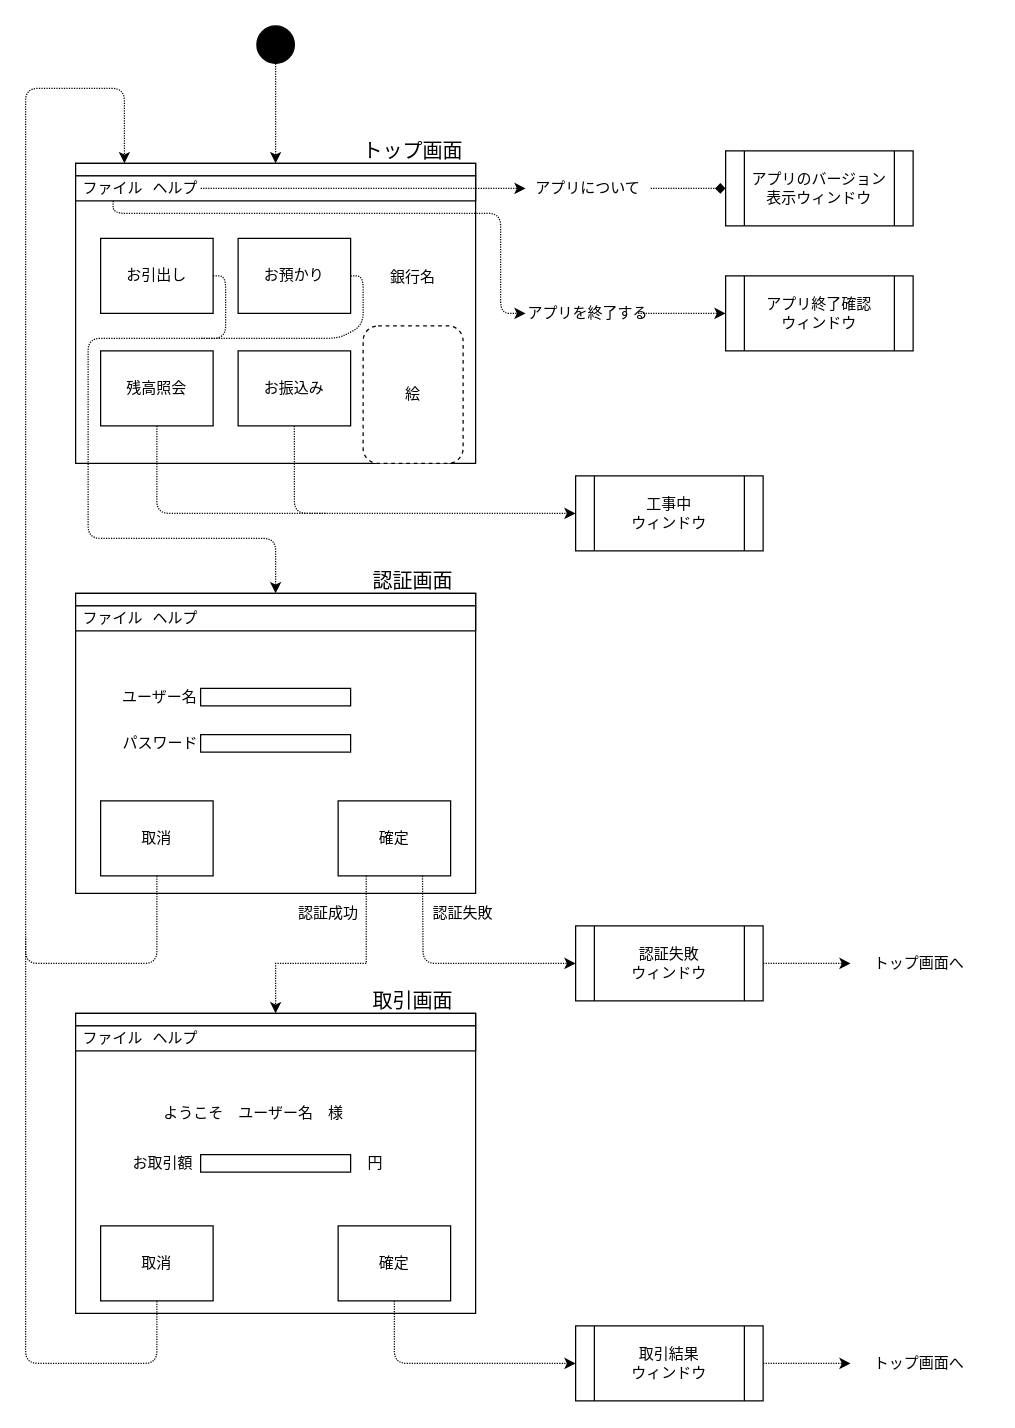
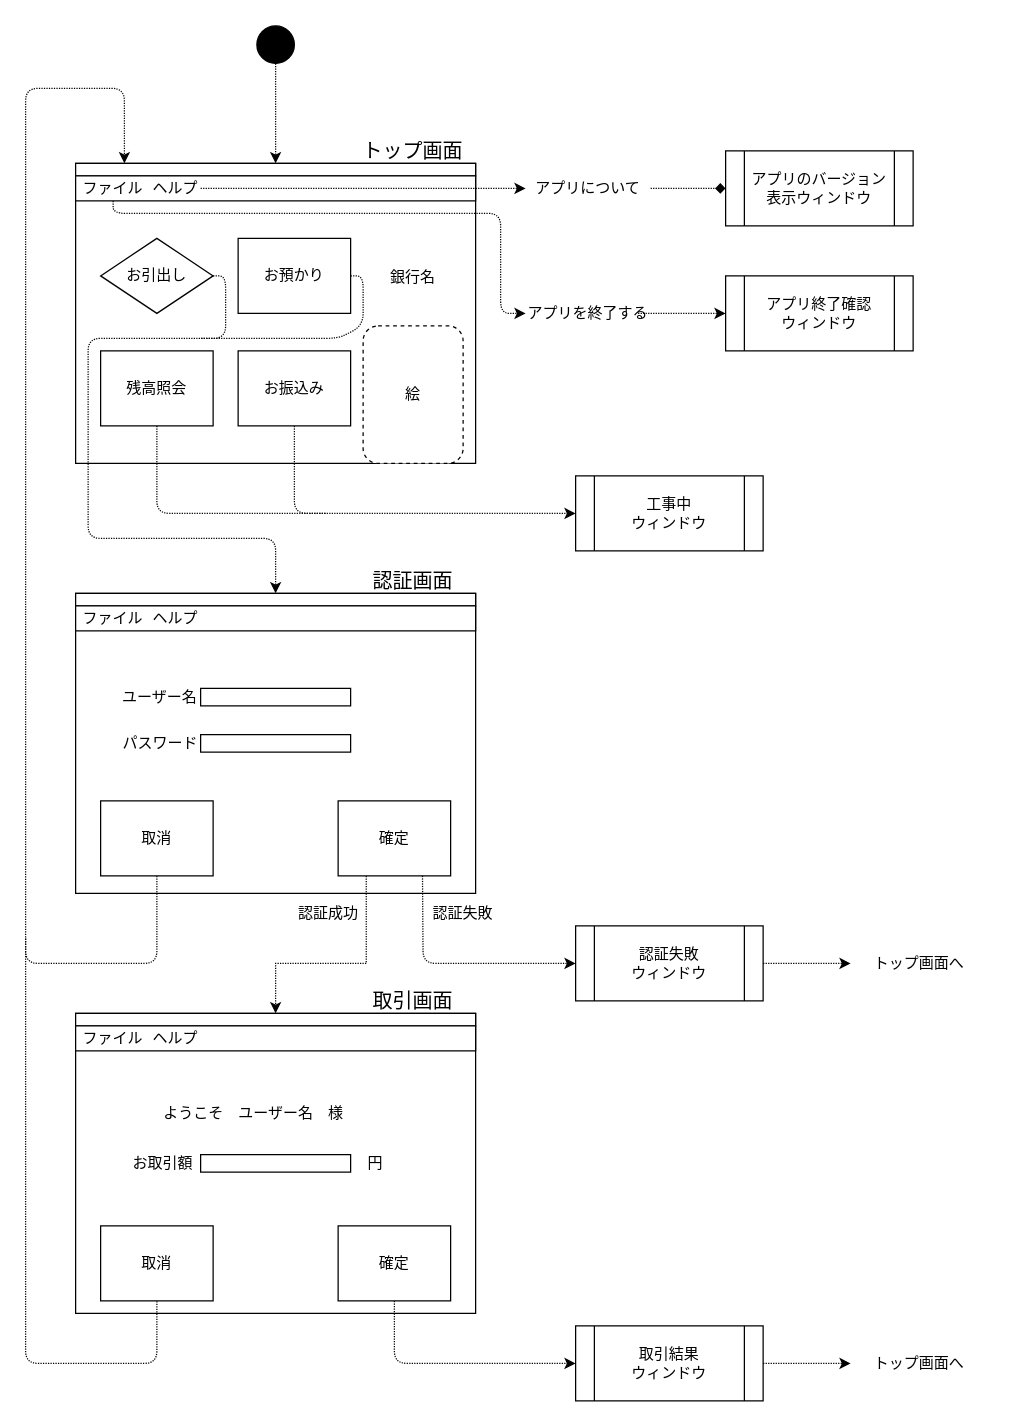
(157, 276) -> (157, 276)
